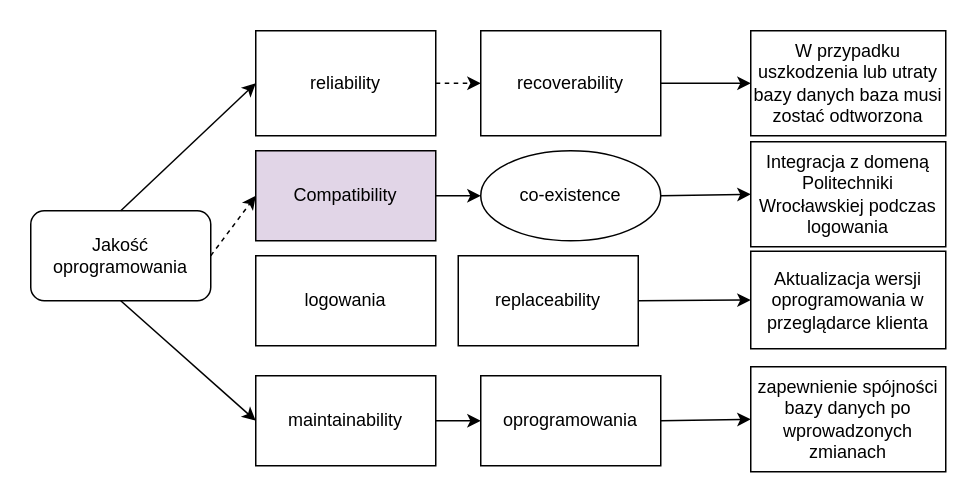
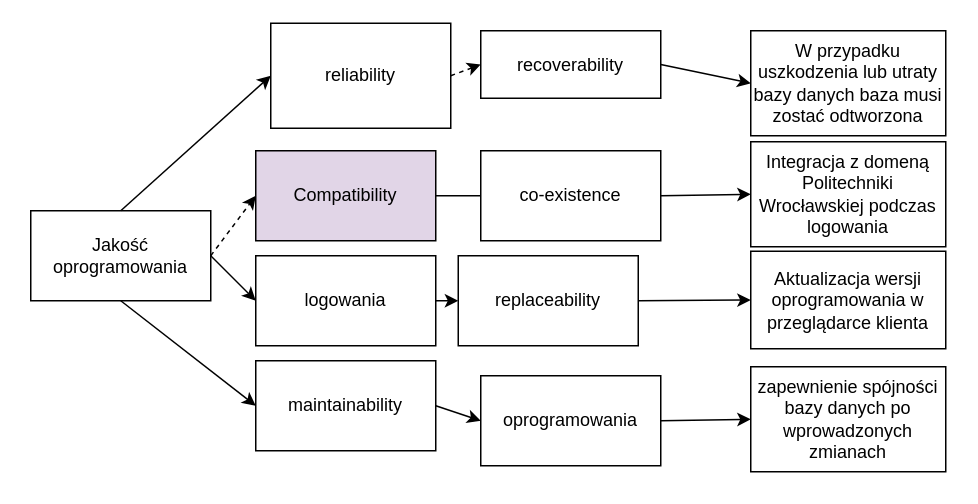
(346, 83) -> (361, 76)
(571, 83) -> (571, 65)
(469, 196) -> (473, 196)
(571, 196) -> (571, 196)
(121, 256) -> (121, 256)
none -> (231, 276)
none -> (442, 301)
(346, 421) -> (346, 406)
